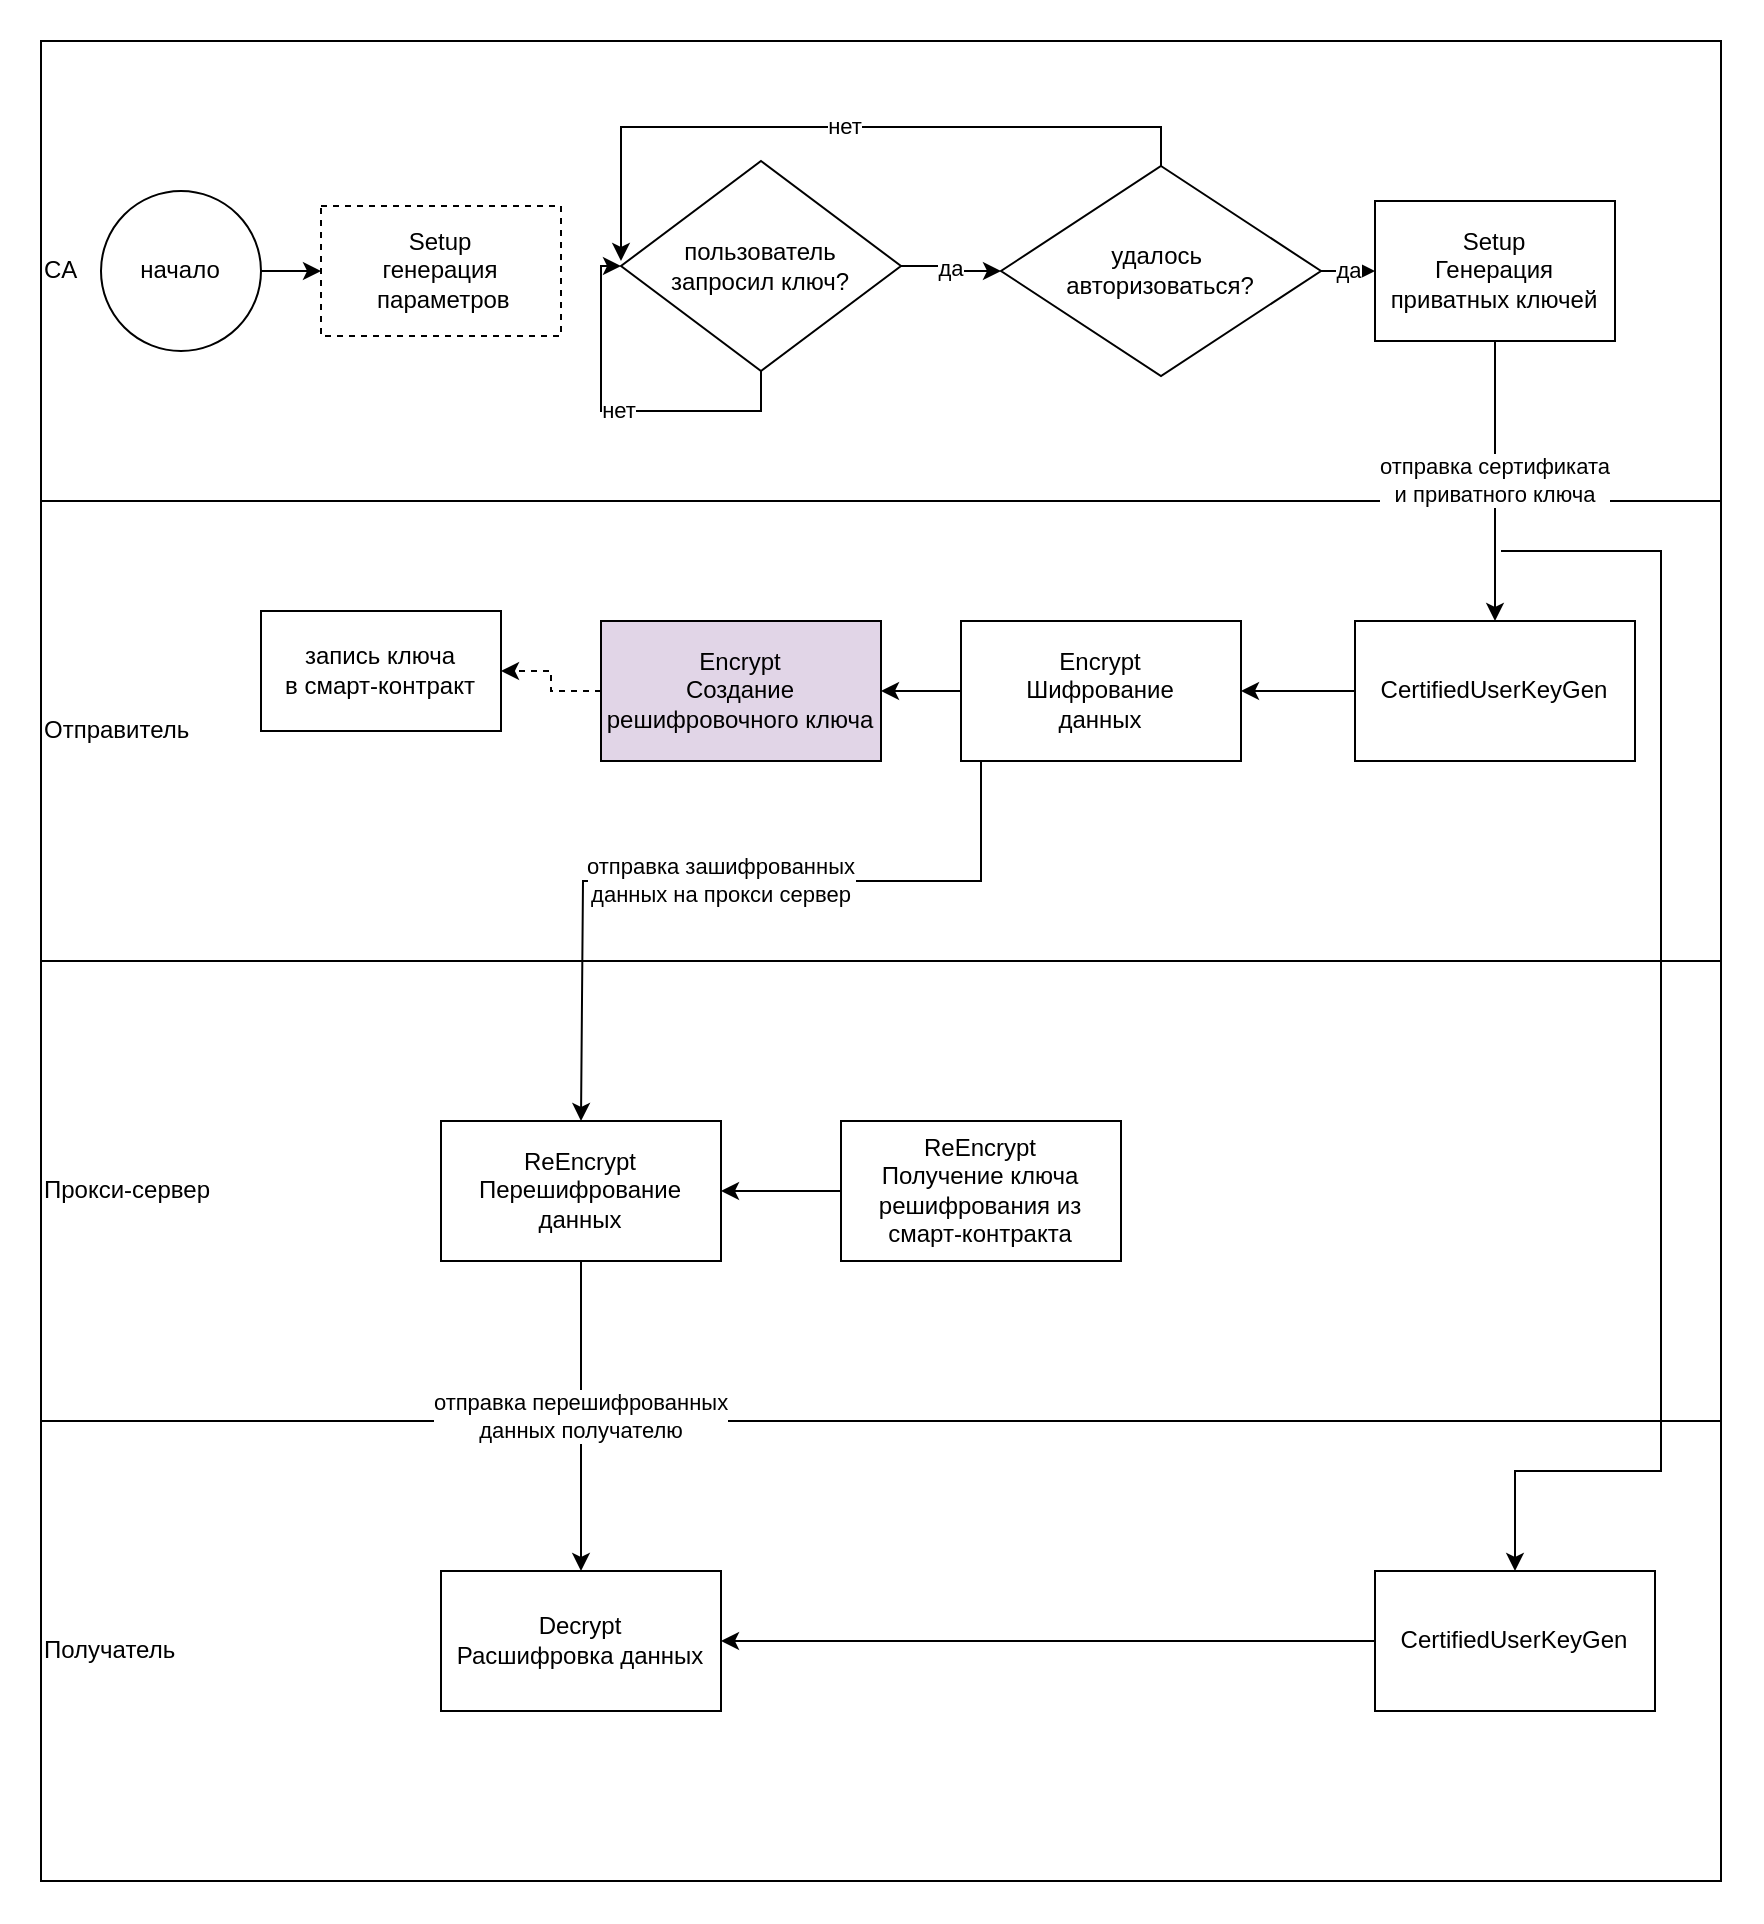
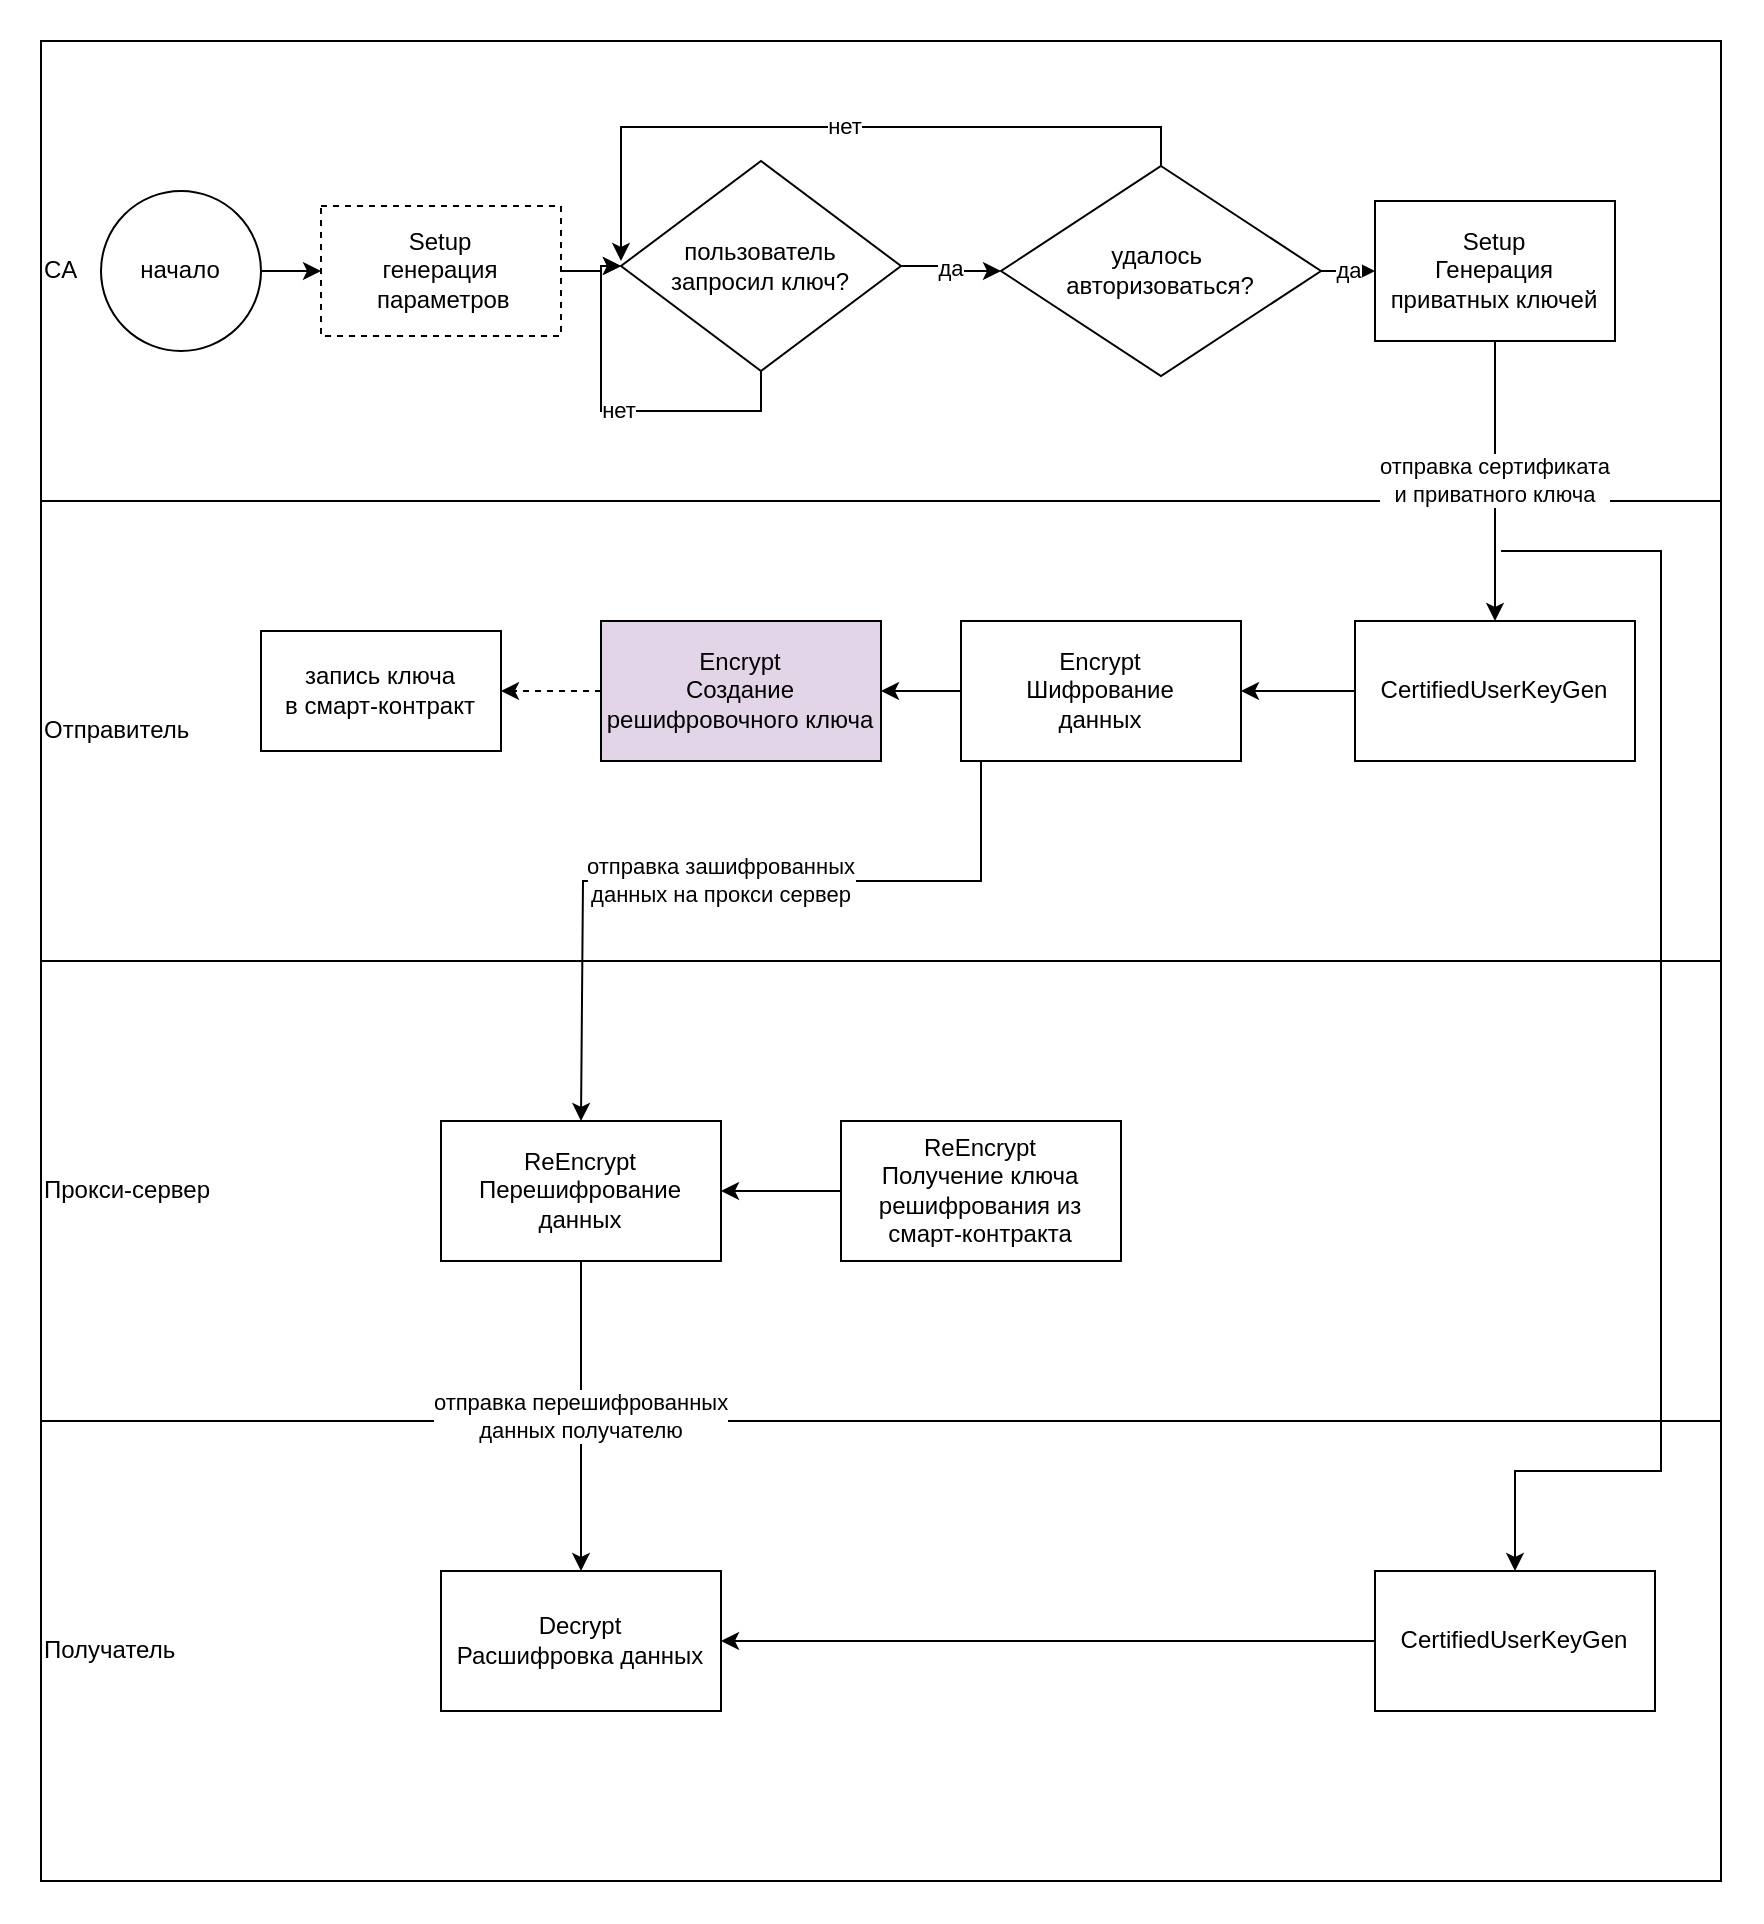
none -> (579, 271)
(381, 671) -> (381, 691)
